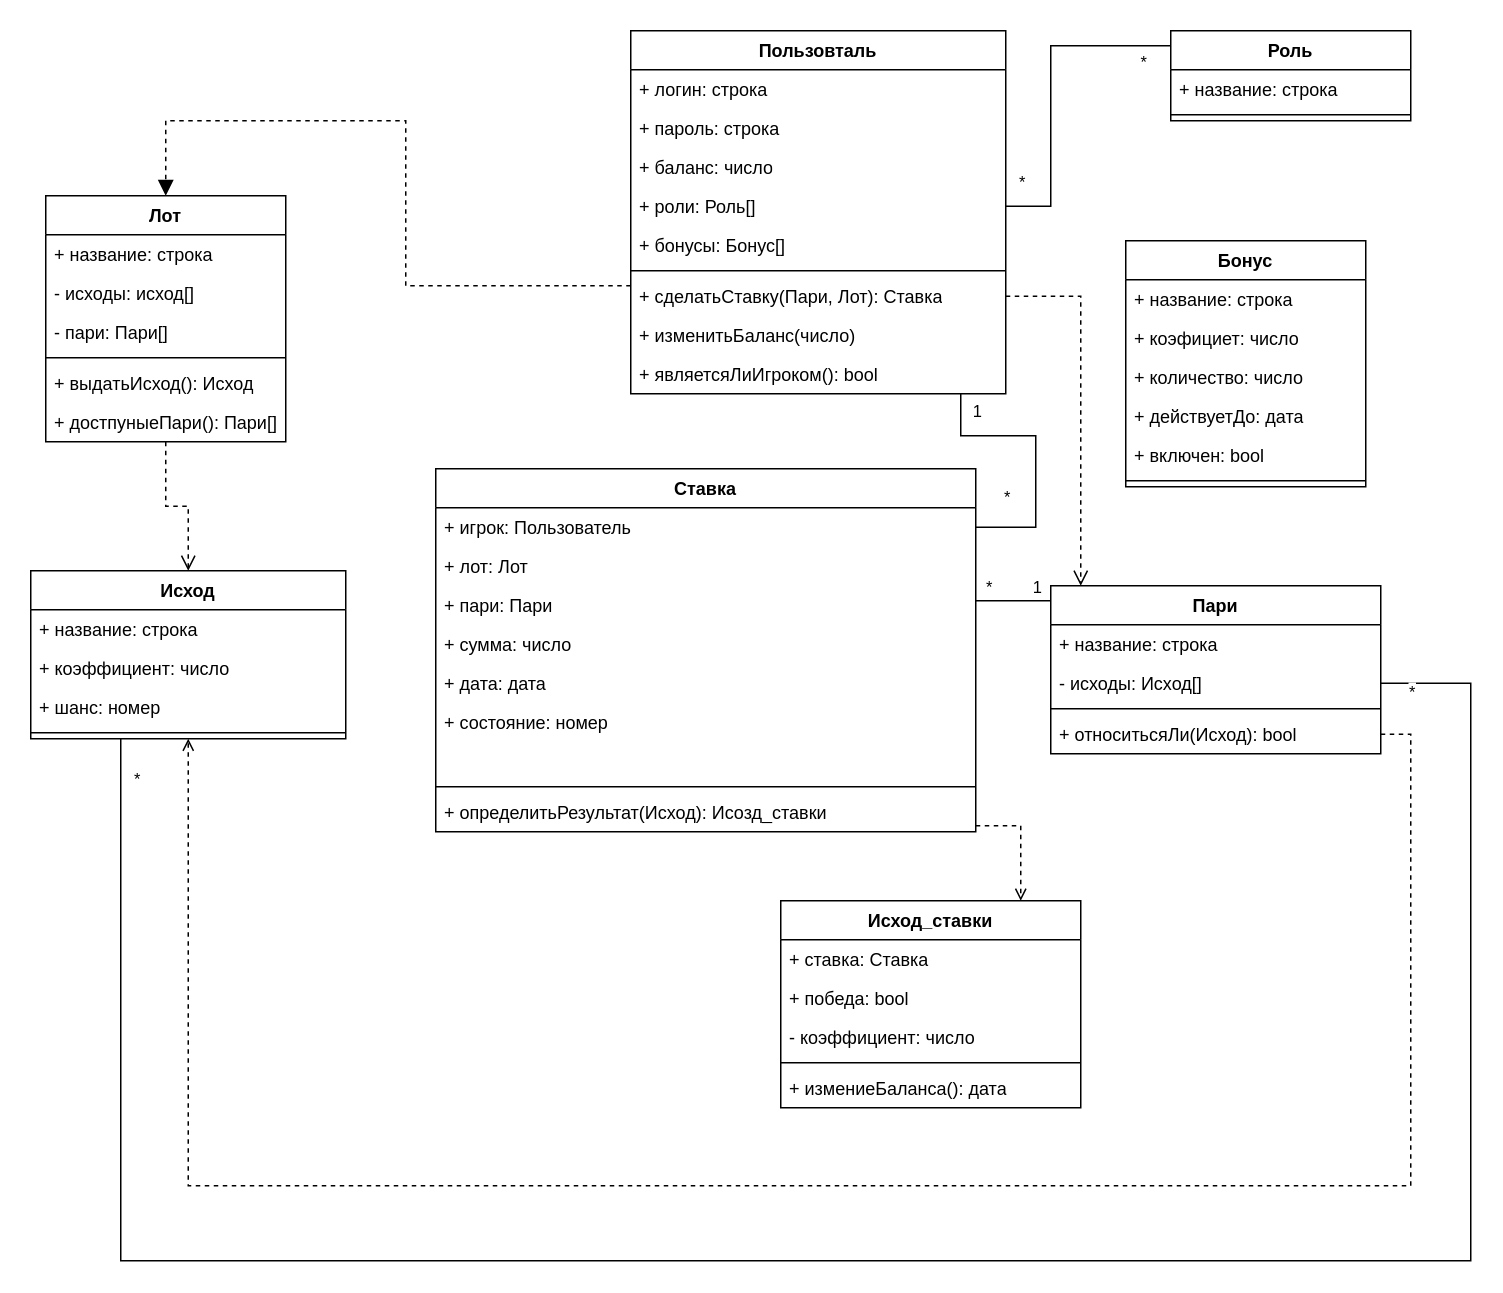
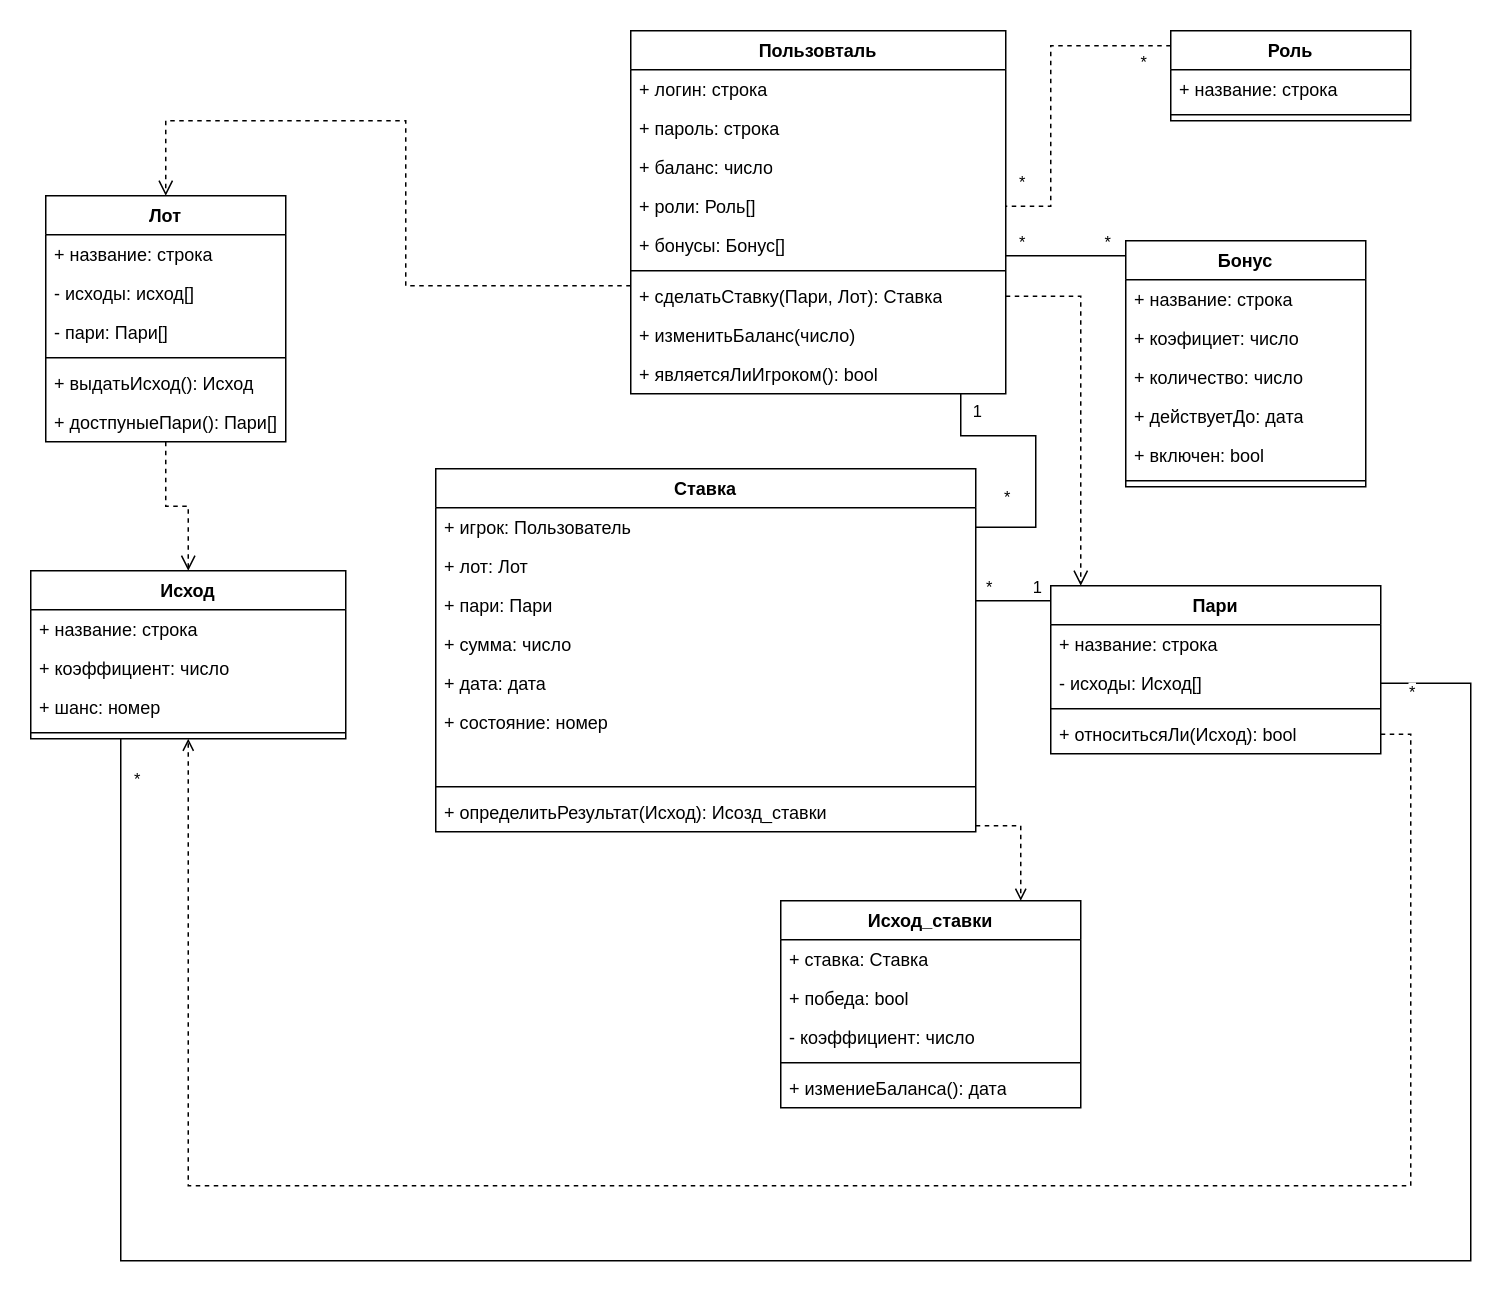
(1051, 90) -> (1051, 90)
(166, 179) -> (166, 185)
none -> (1067, 256)
